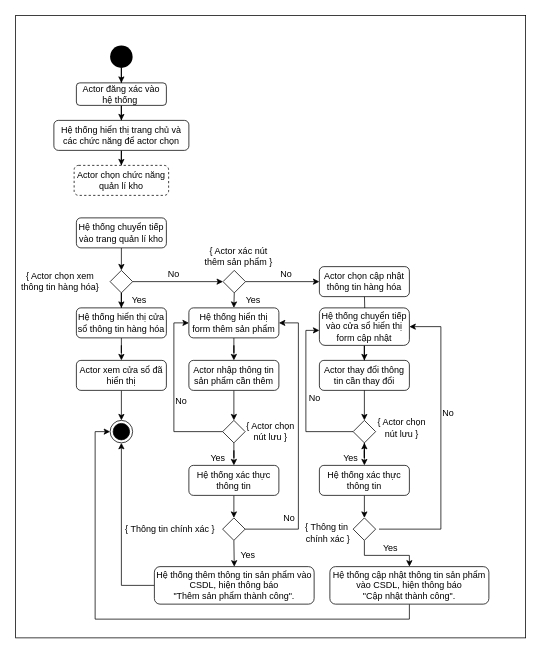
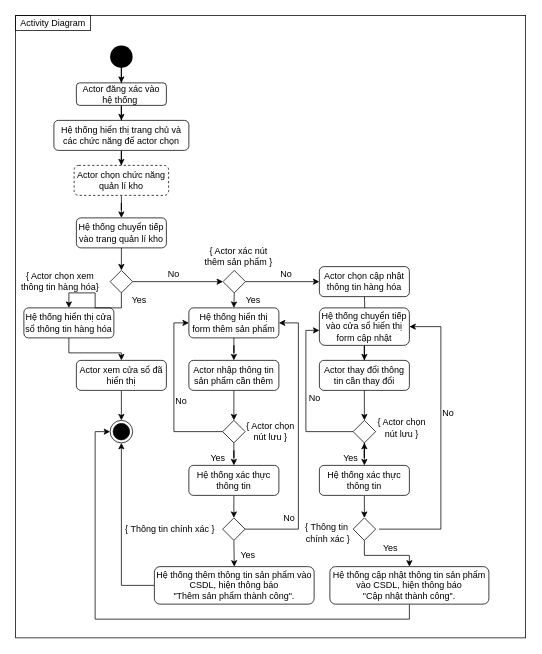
none -> (53, 23)
none -> (121, 209)
(121, 323) -> (69, 323)
